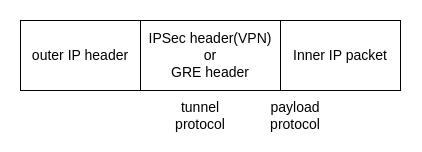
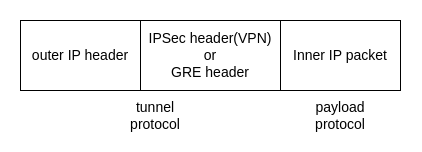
(201, 116) -> (156, 116)
(296, 116) -> (341, 116)
